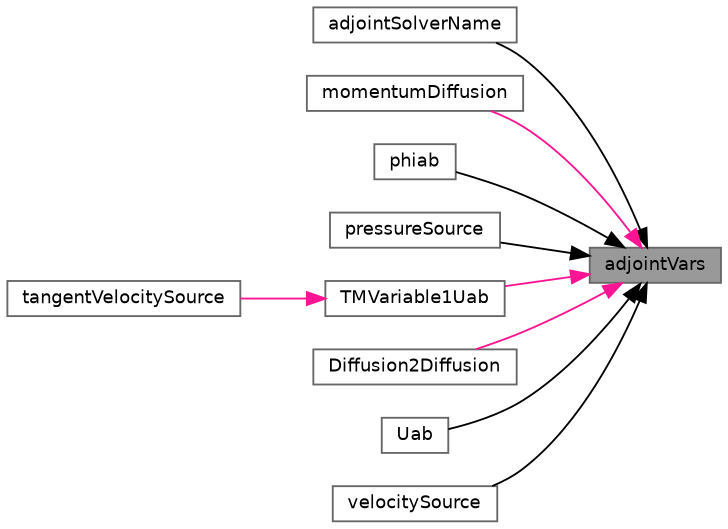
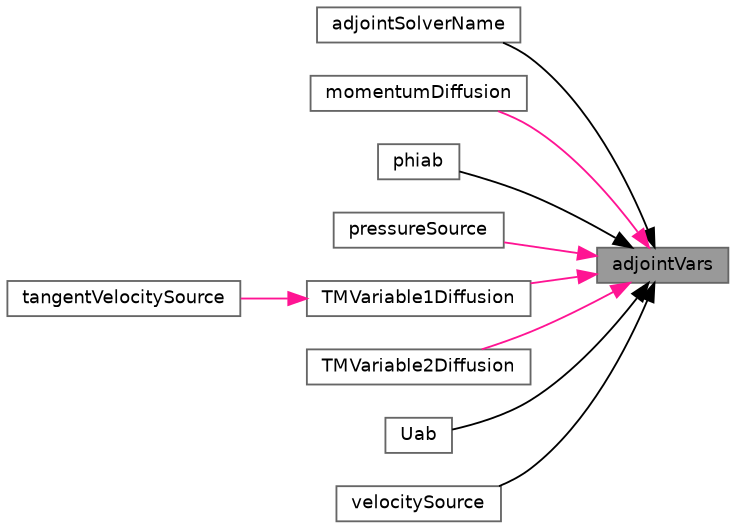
(536, 248) -> (541, 248)
(415, 299) -> (419, 299)
(415, 367) -> (419, 367)
